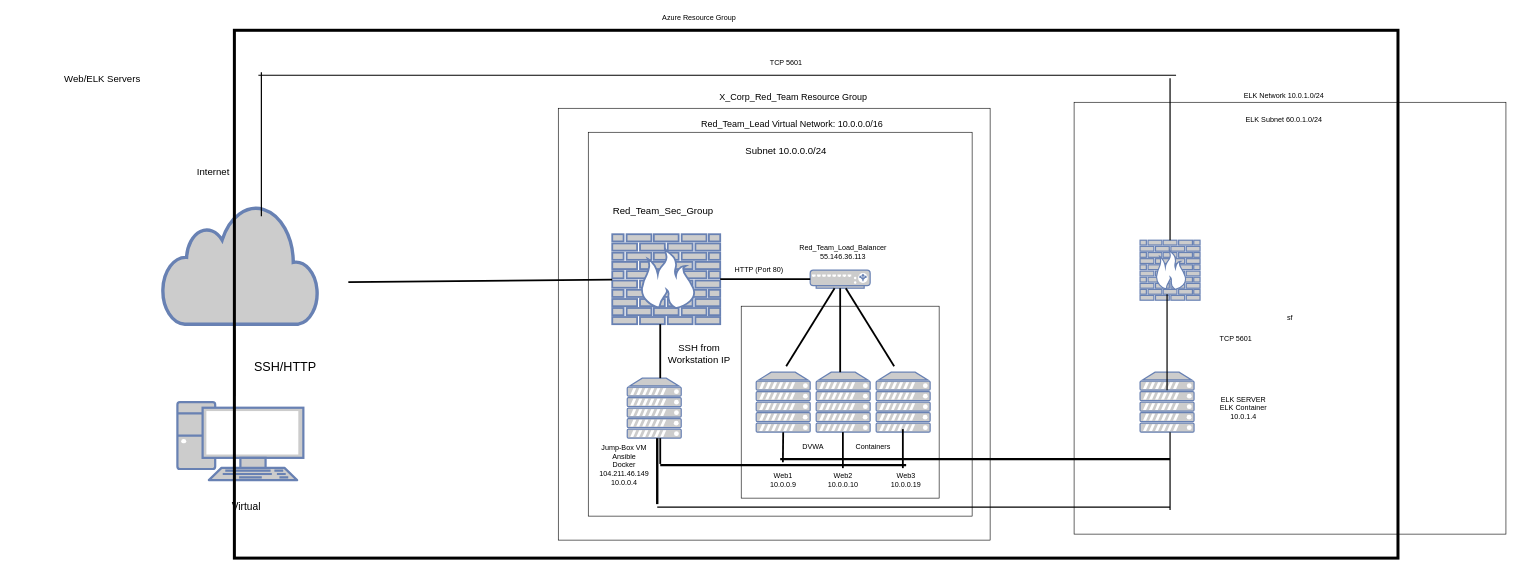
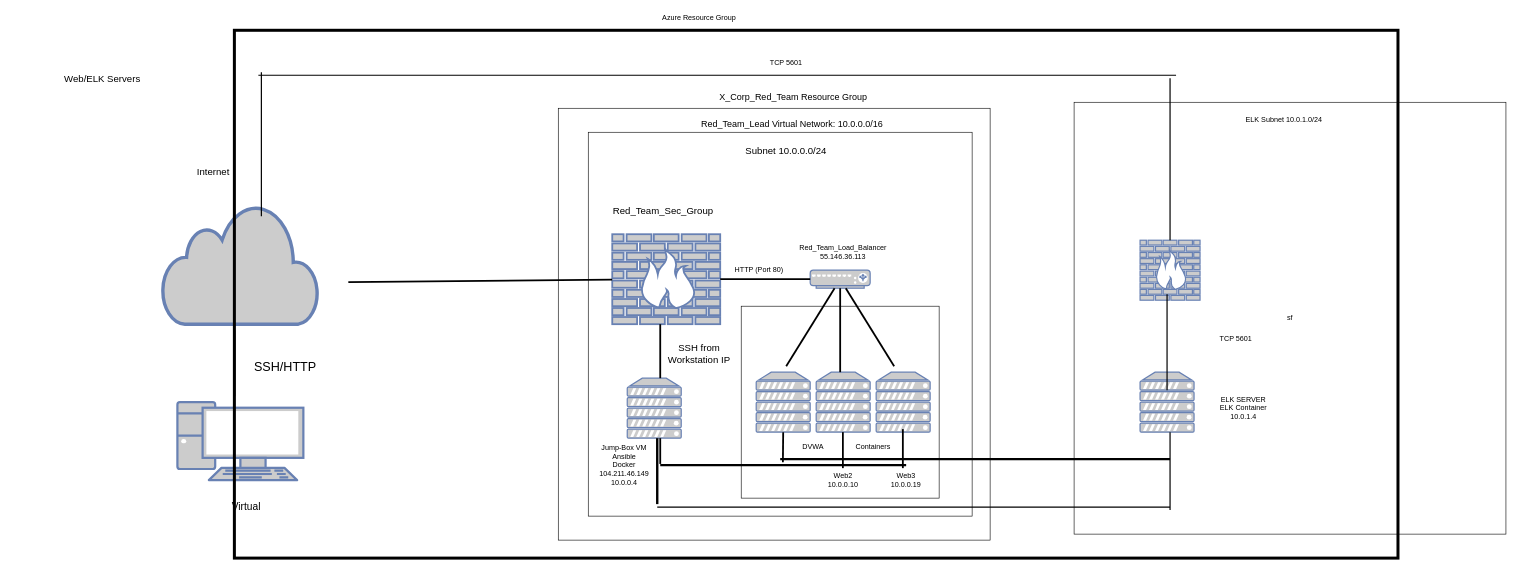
(1284, 96) -> none
(1284, 120) -> (1284, 120)
(783, 480) -> none
